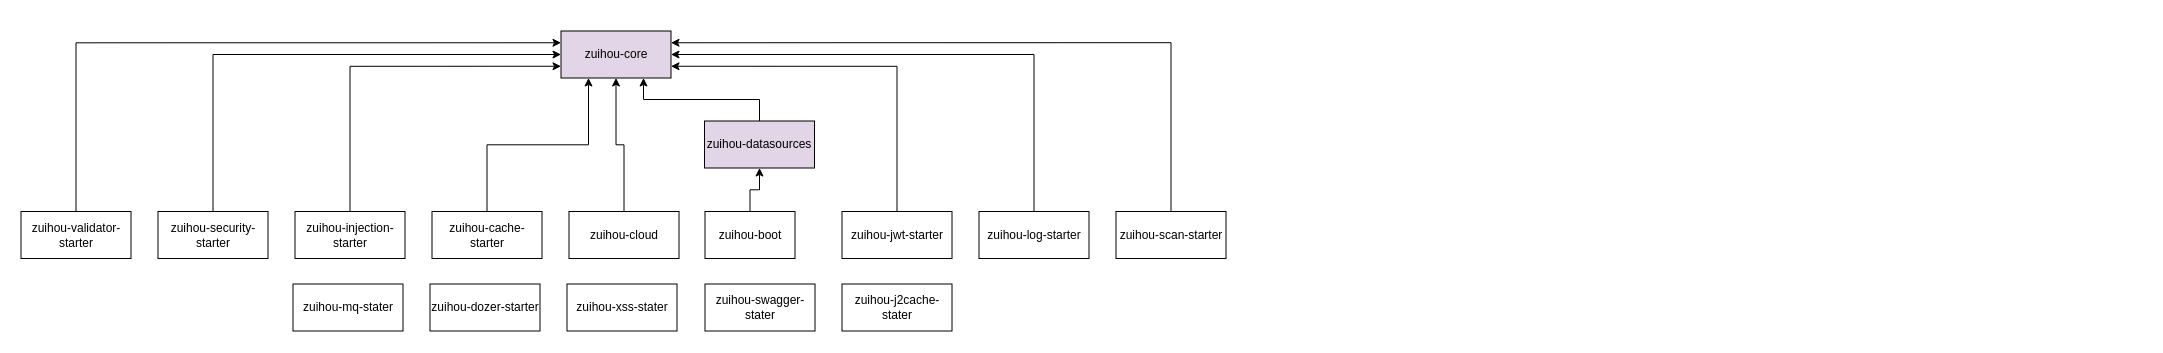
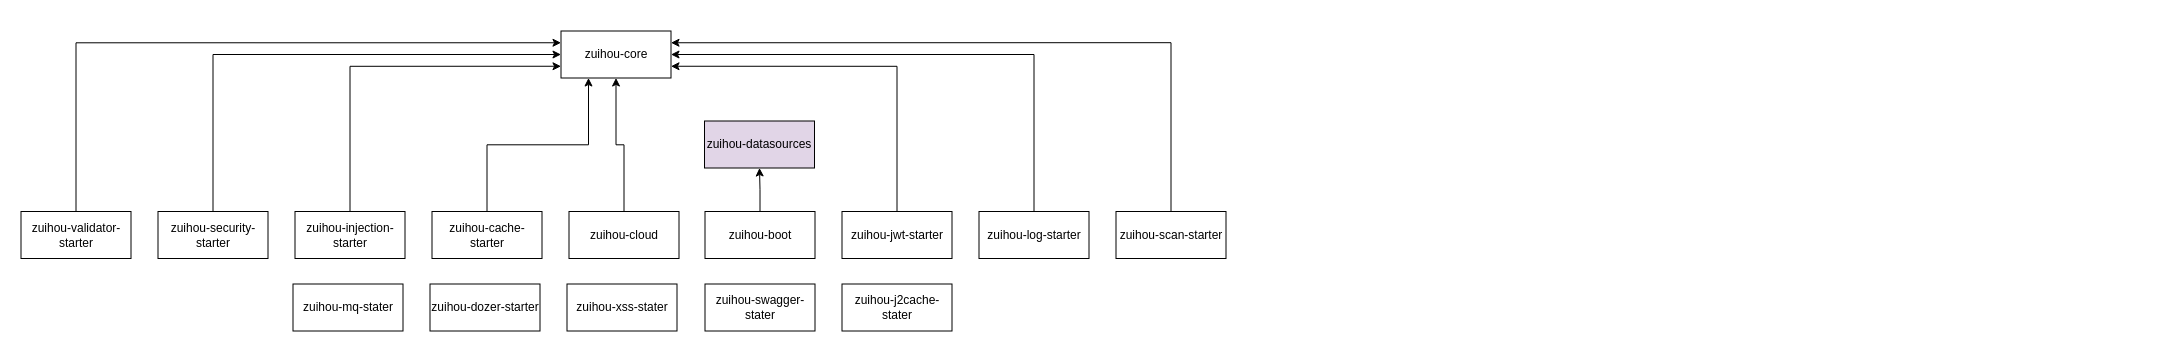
(616, 55) -> (616, 55)
(705, 100) -> none
(750, 235) -> (760, 235)
